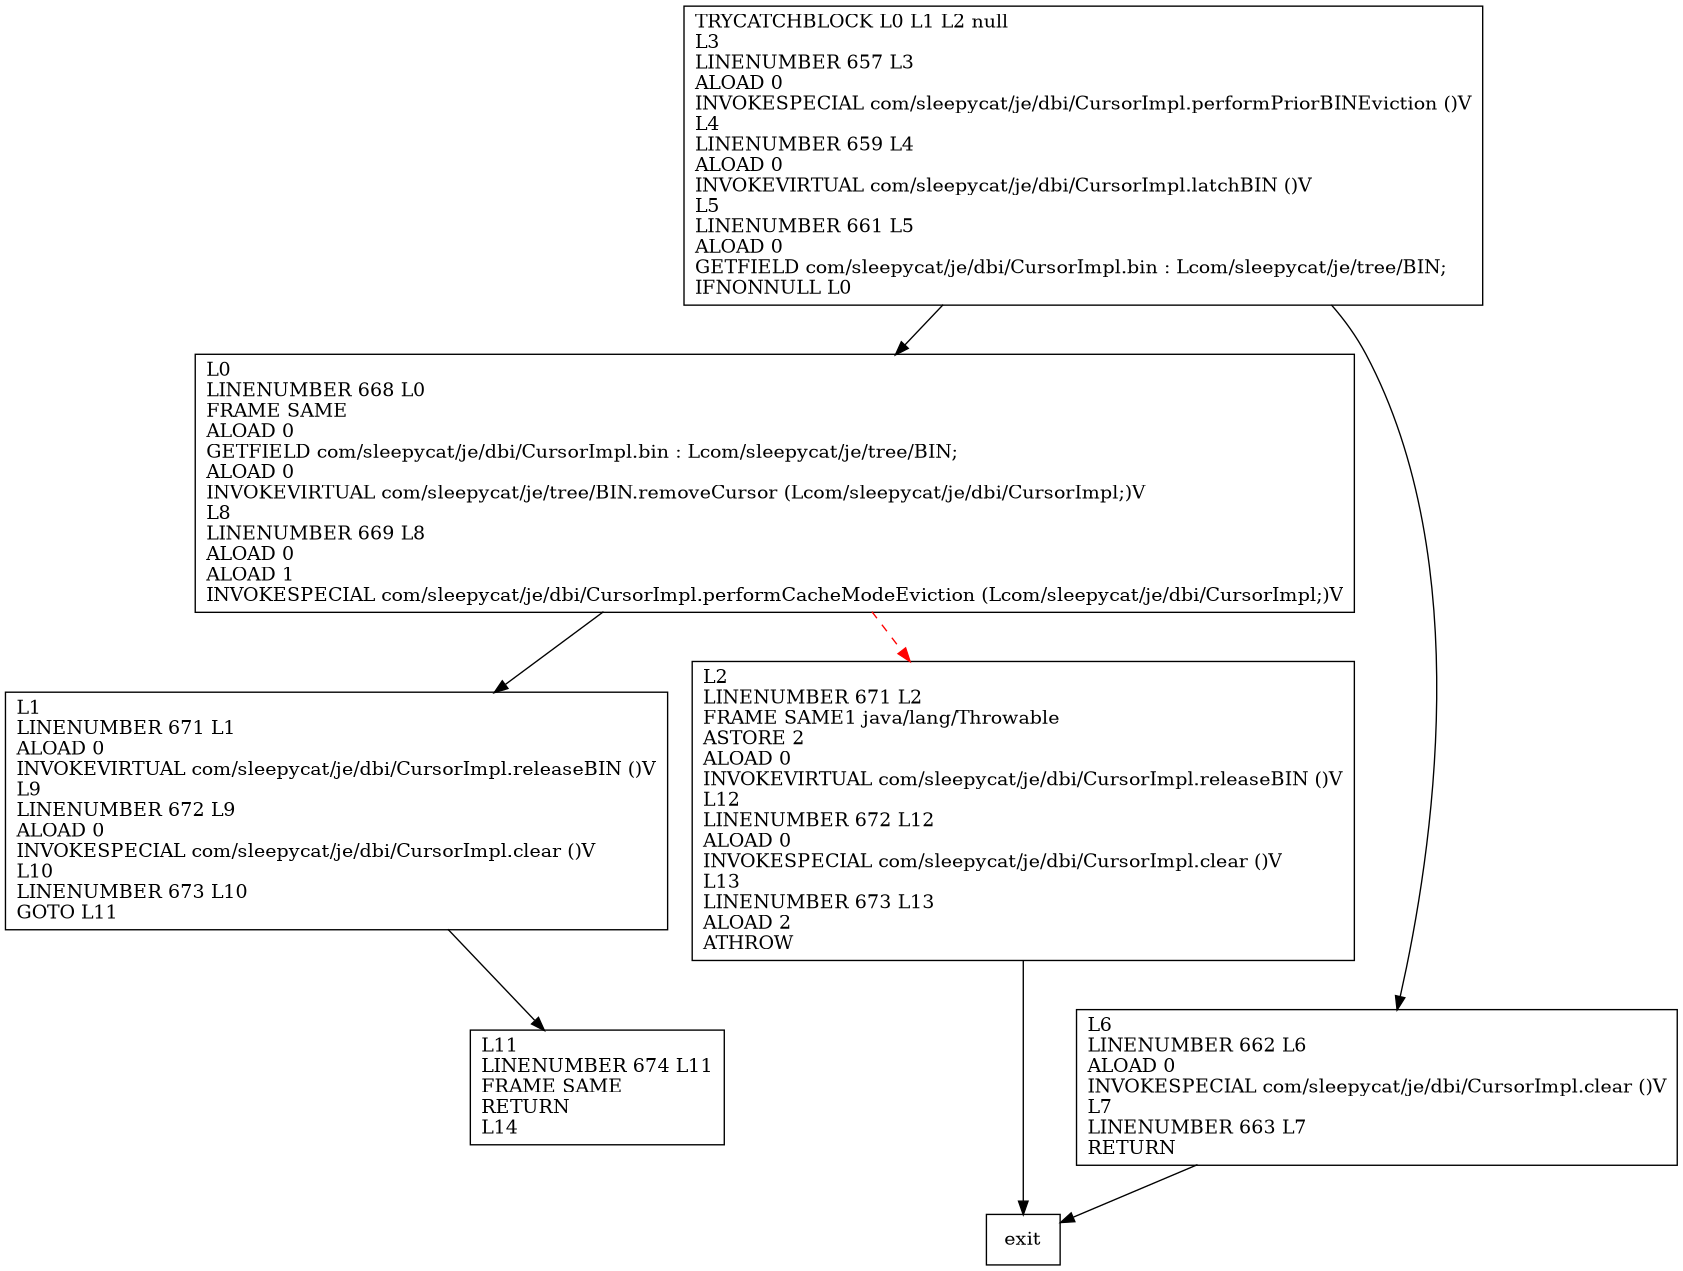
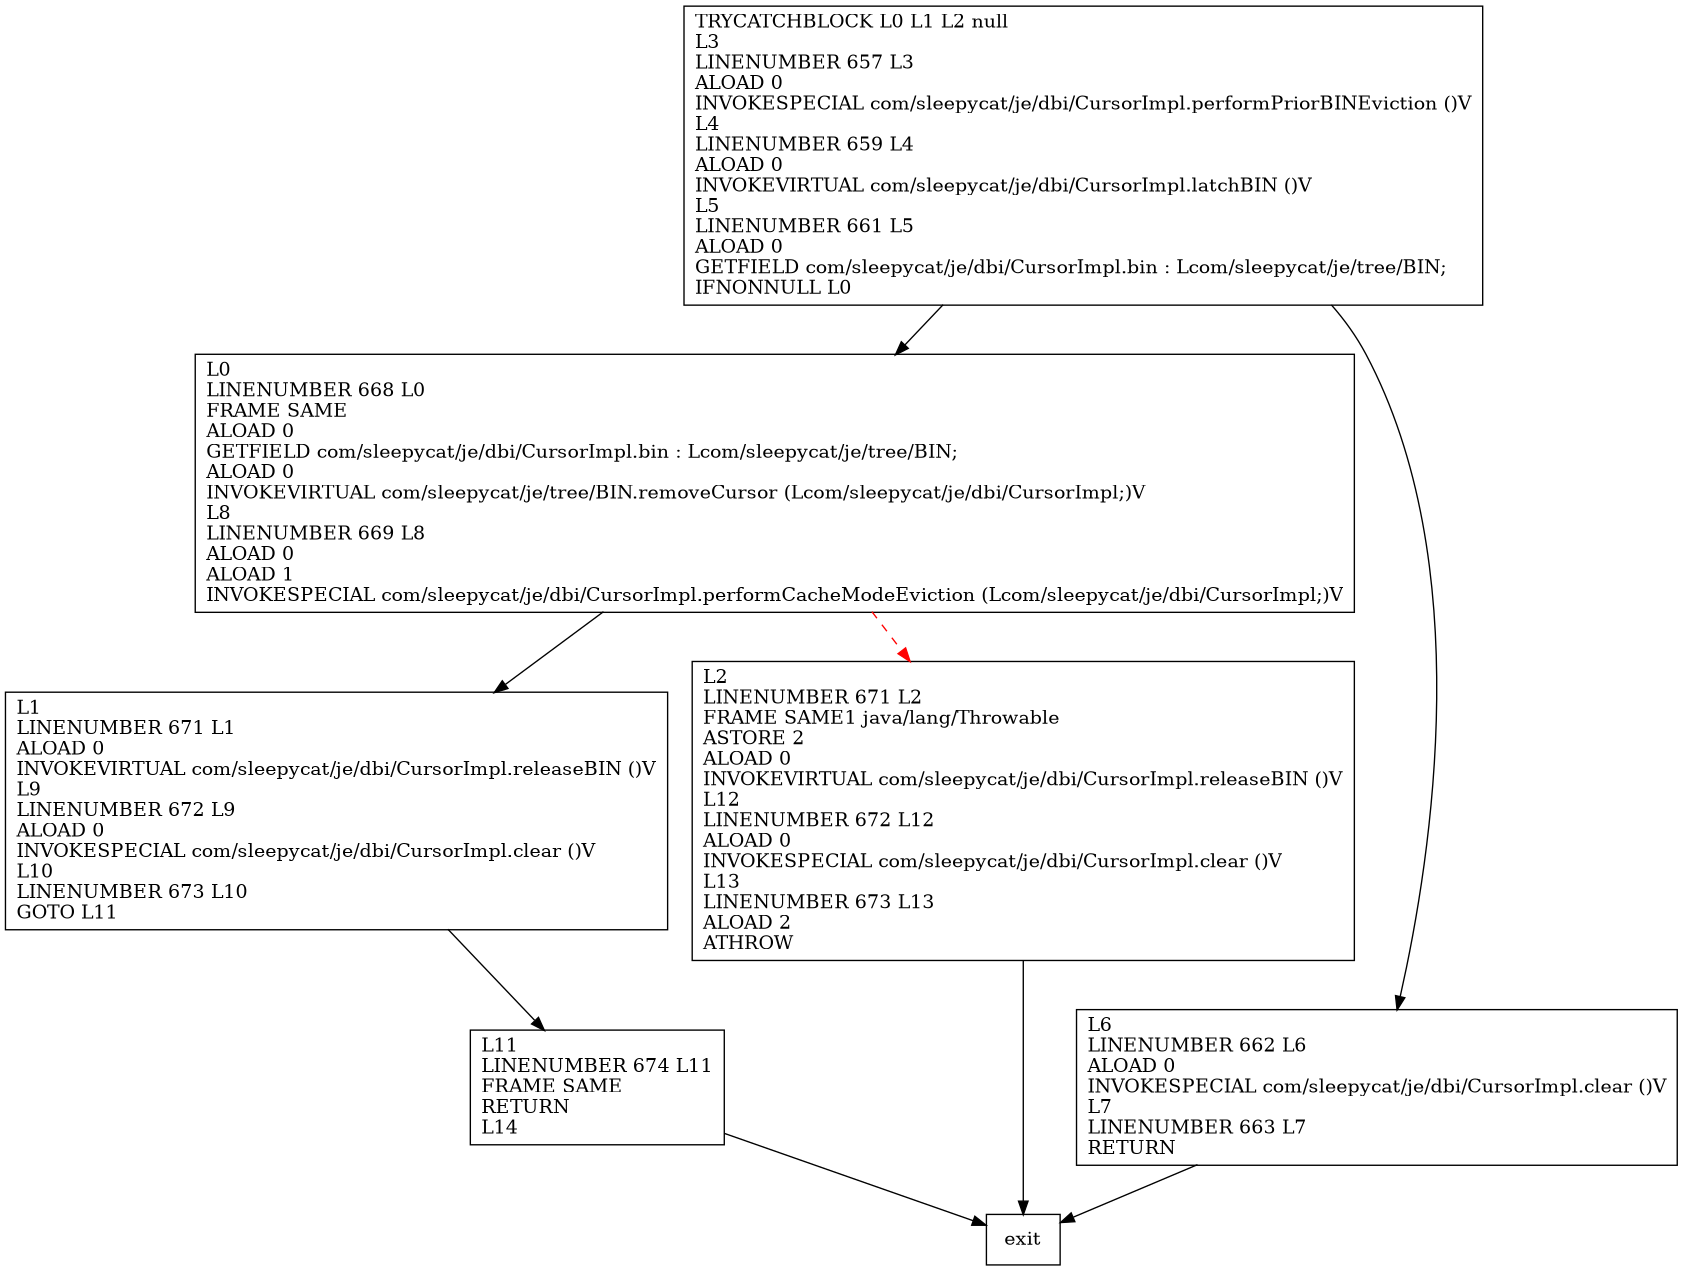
none -> (849, 1177)
